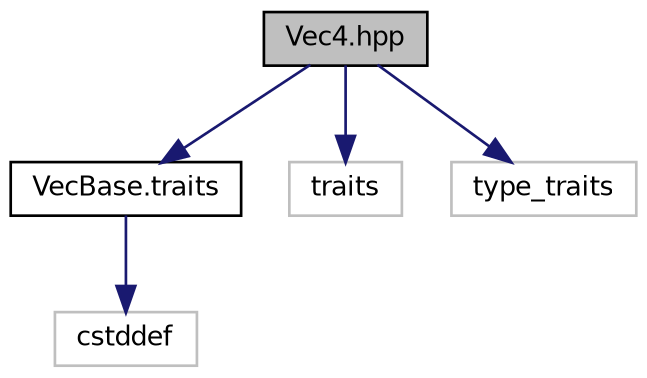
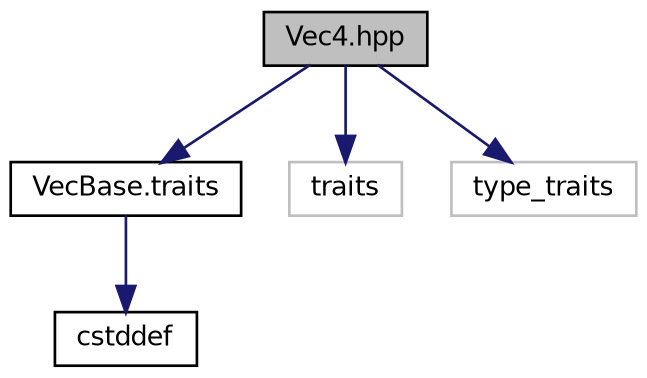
(126, 339) -> (126, 339)
